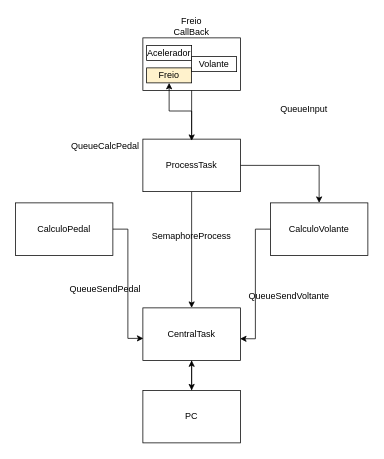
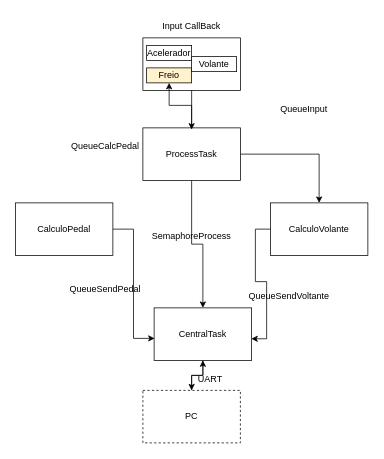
(192, 27) -> (192, 27)
(192, 165) -> (192, 154)
(192, 334) -> (203, 334)
none -> (210, 379)
(192, 417) -> (192, 417)
